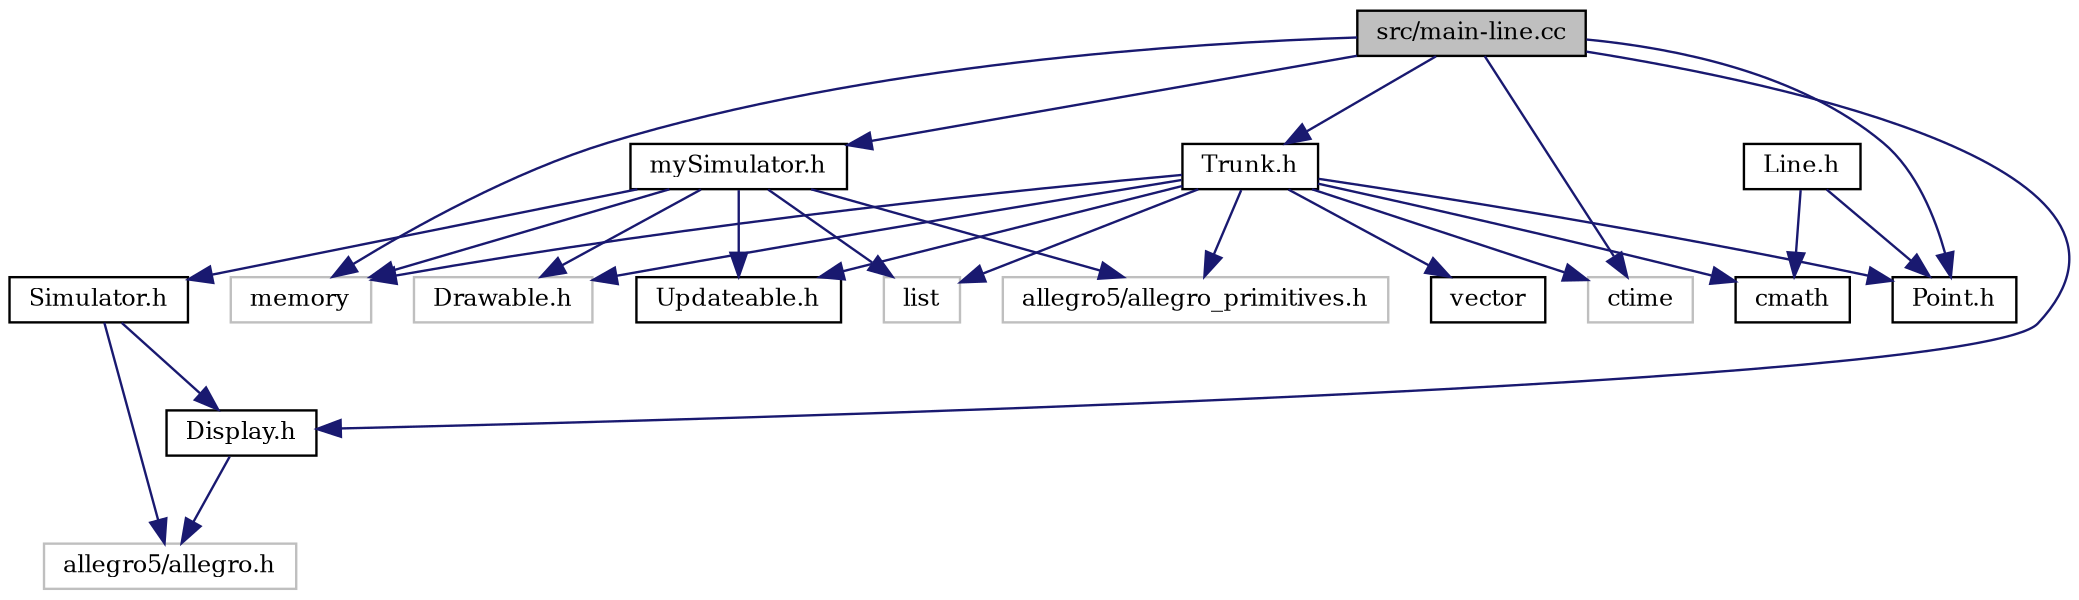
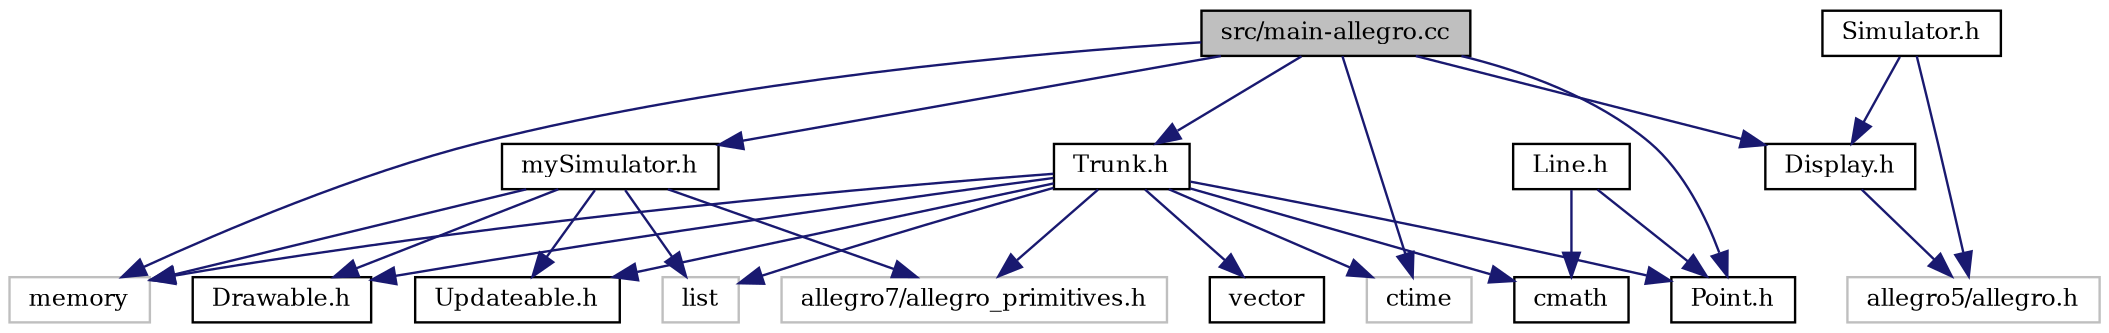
(1472, 33) -> (1336, 33)
(446, 228) -> none
(503, 300) -> (282, 300)
(1196, 300) -> (974, 300)
